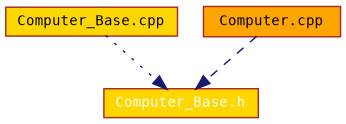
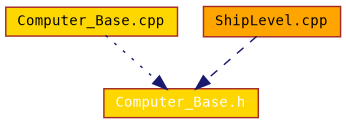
(272, 22) -> (272, 22)
